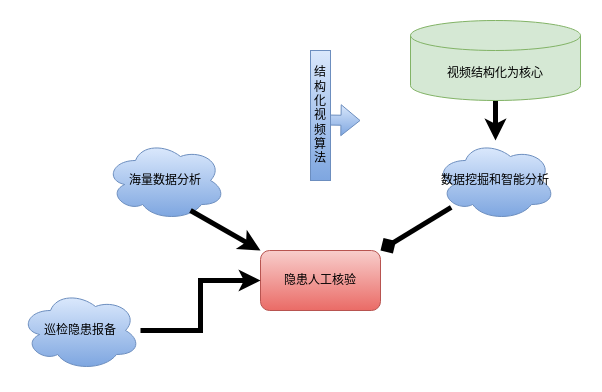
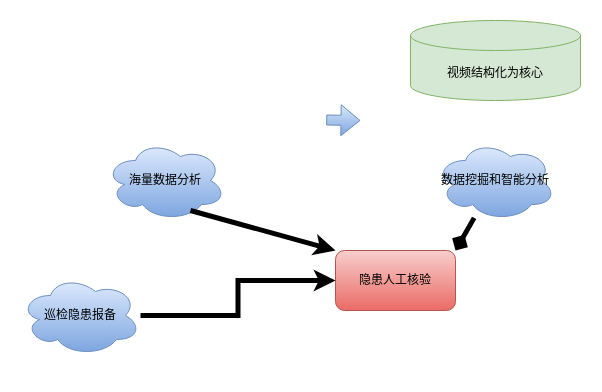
(496, 114) -> none
(321, 116) -> none
(321, 281) -> (396, 281)
(81, 331) -> (81, 316)
